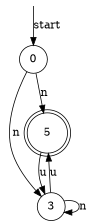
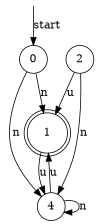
none -> (80, 59)
(47, 133) -> (47, 133)
(51, 207) -> (51, 207)
